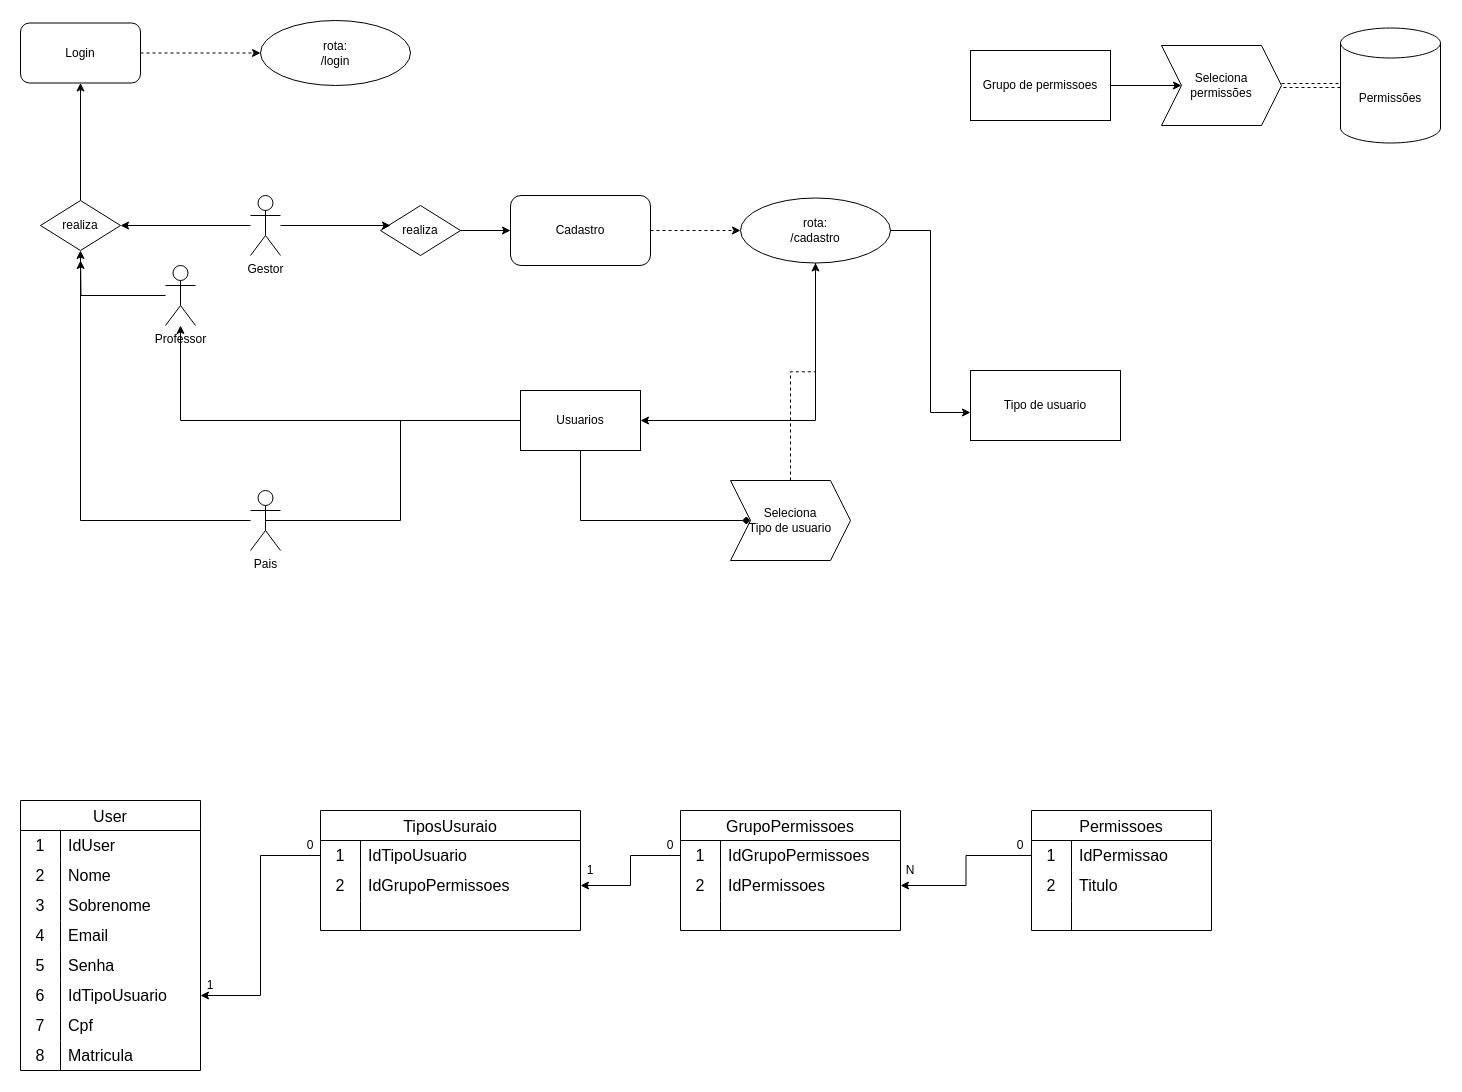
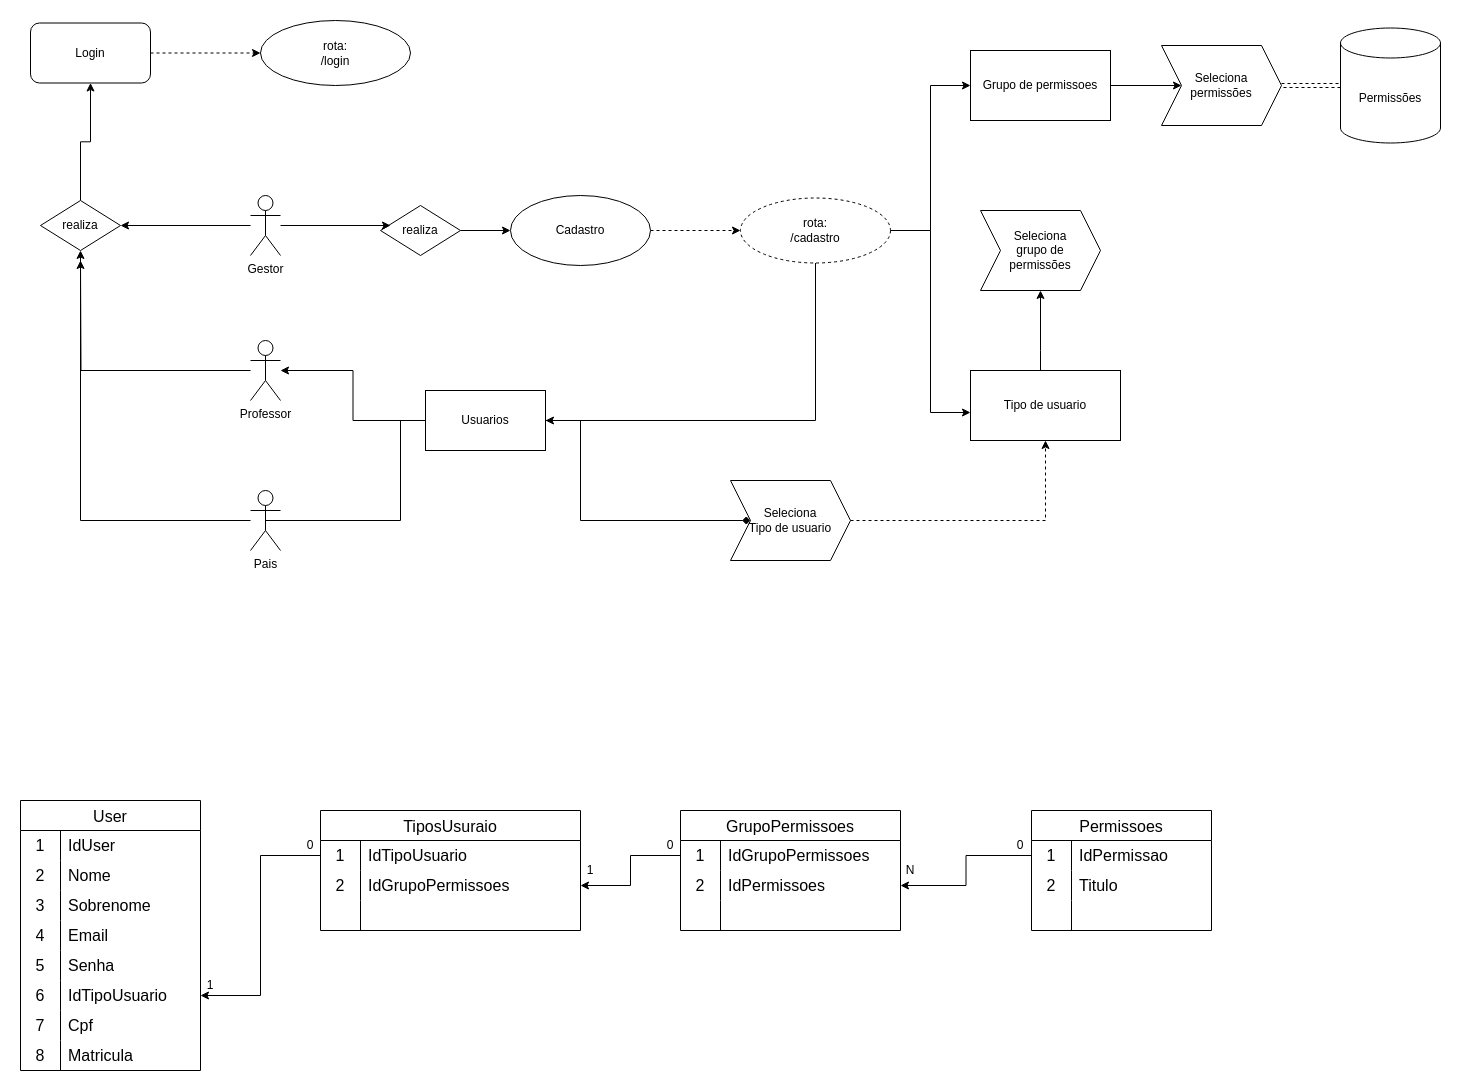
(81, 53) -> (91, 53)
none -> (931, 141)
(581, 231) -> (581, 231)
(816, 231) -> (816, 231)
none -> (1041, 251)
(181, 296) -> (266, 371)
none -> (1041, 334)
(791, 415) -> (985, 521)
(581, 421) -> (486, 421)
